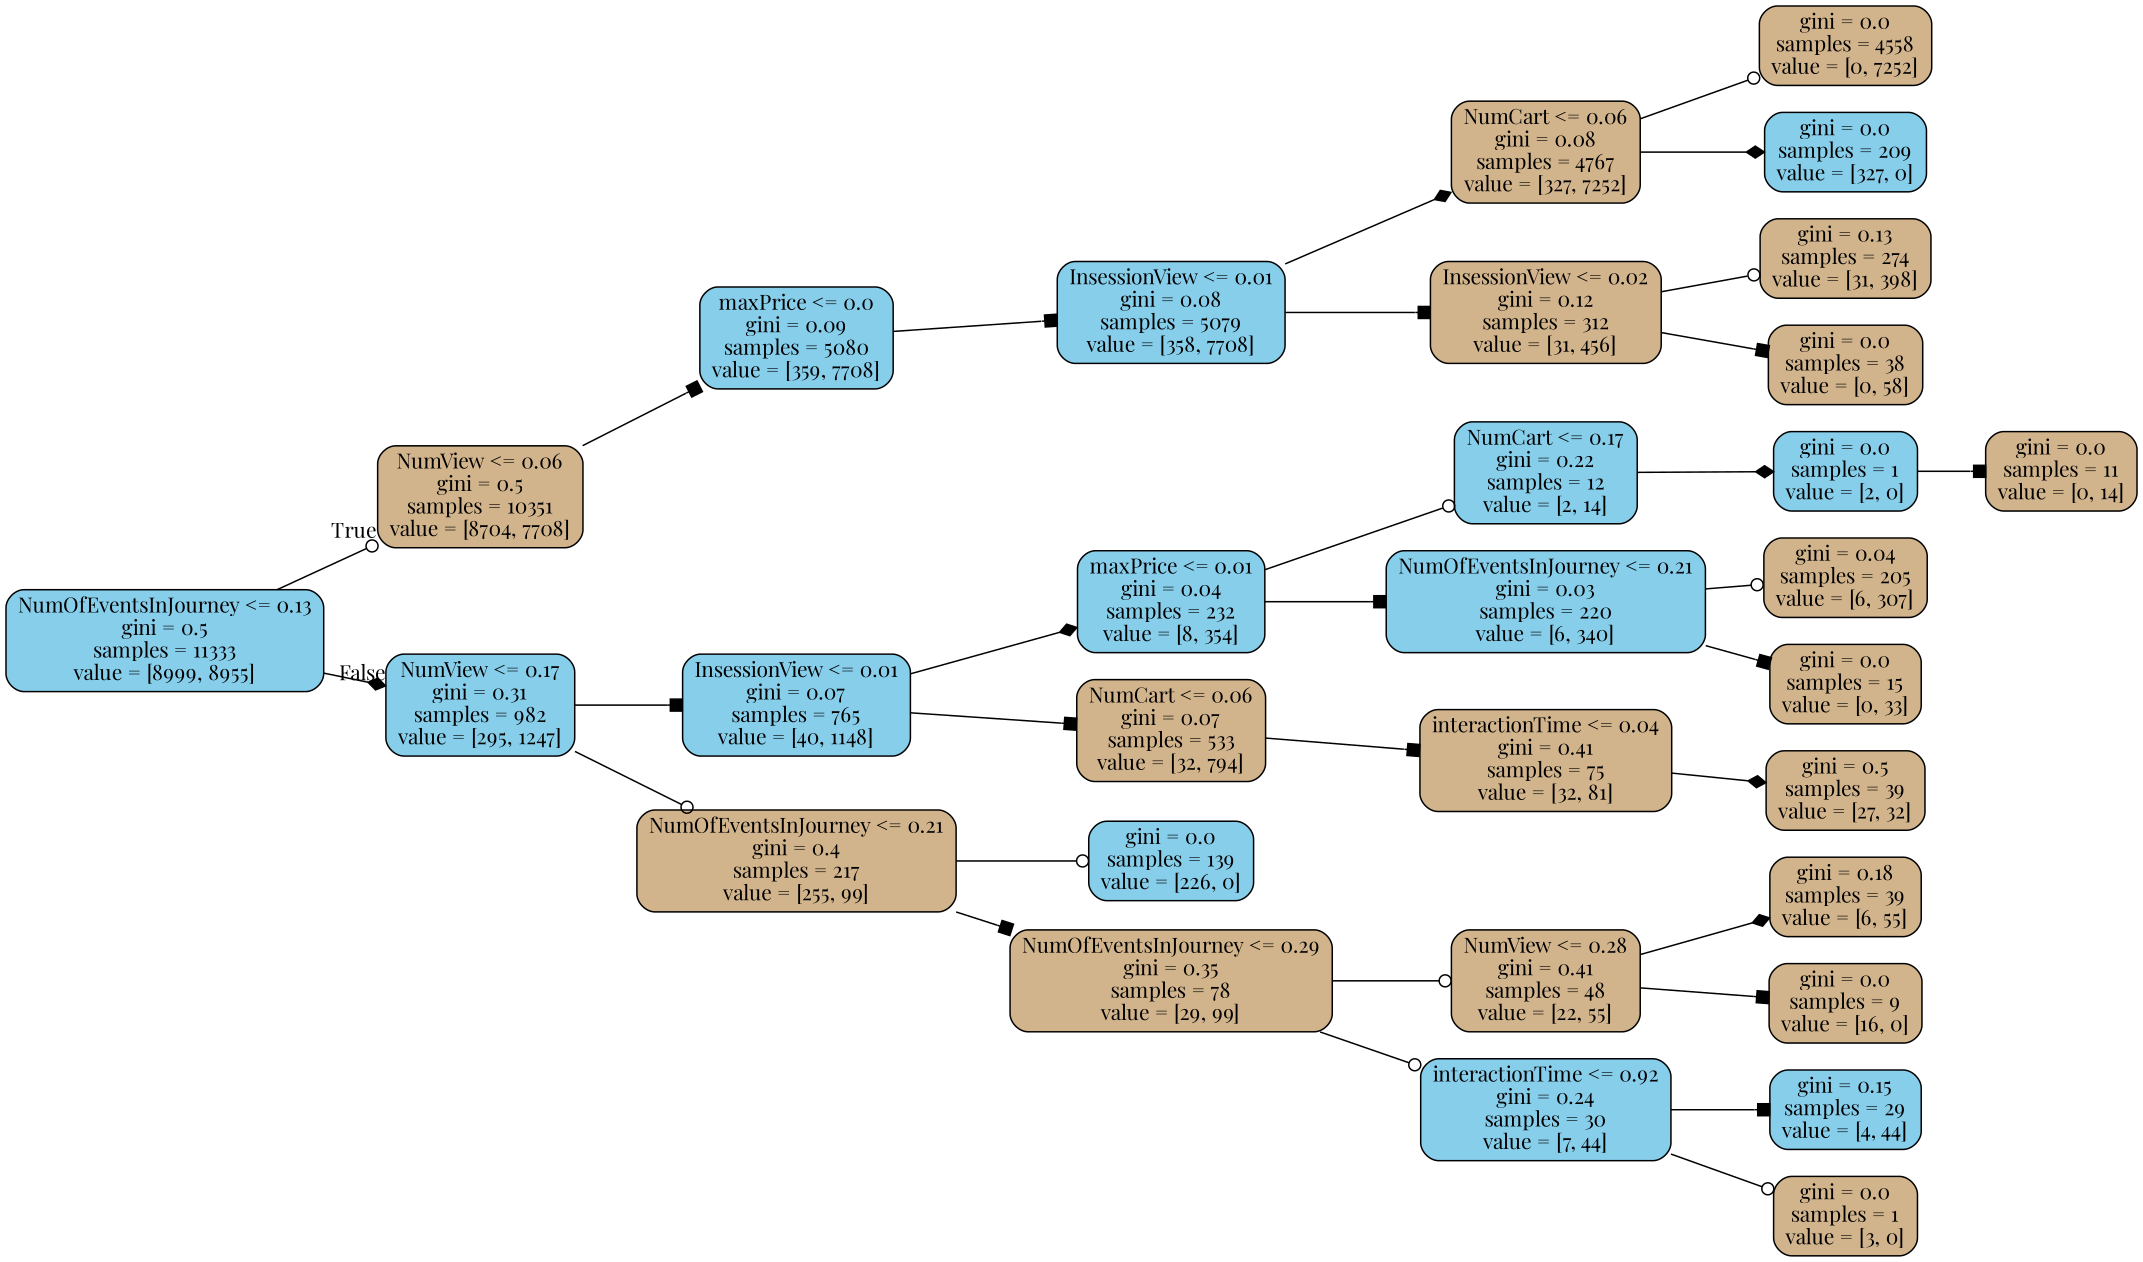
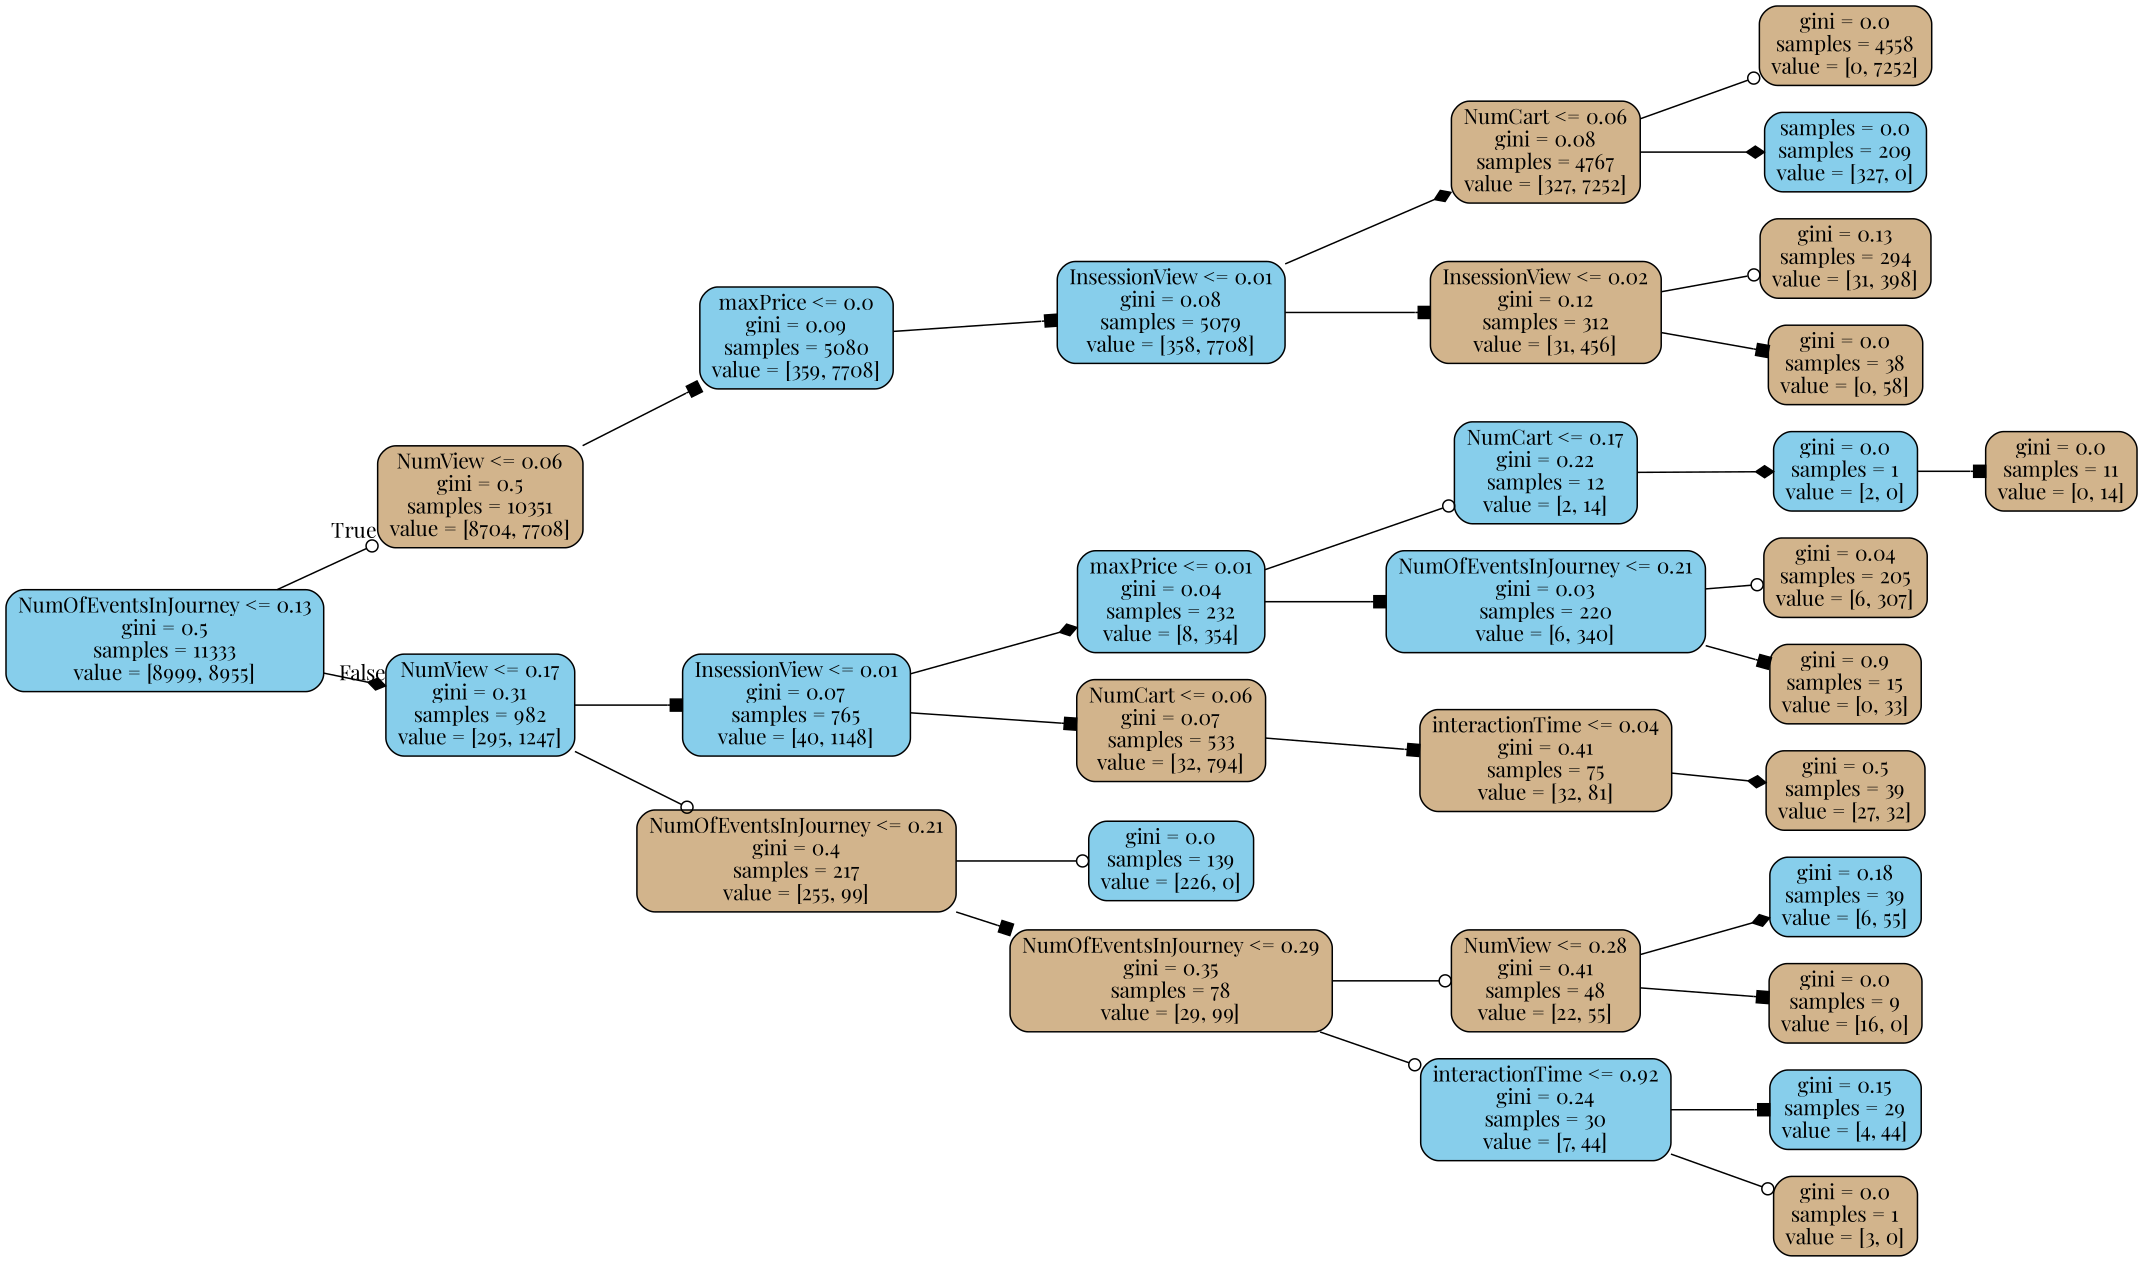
(1846, 152) -> (1846, 152)
(1846, 259) -> (1846, 259)
(1846, 684) -> (1846, 684)
(1846, 897) -> (1846, 897)
